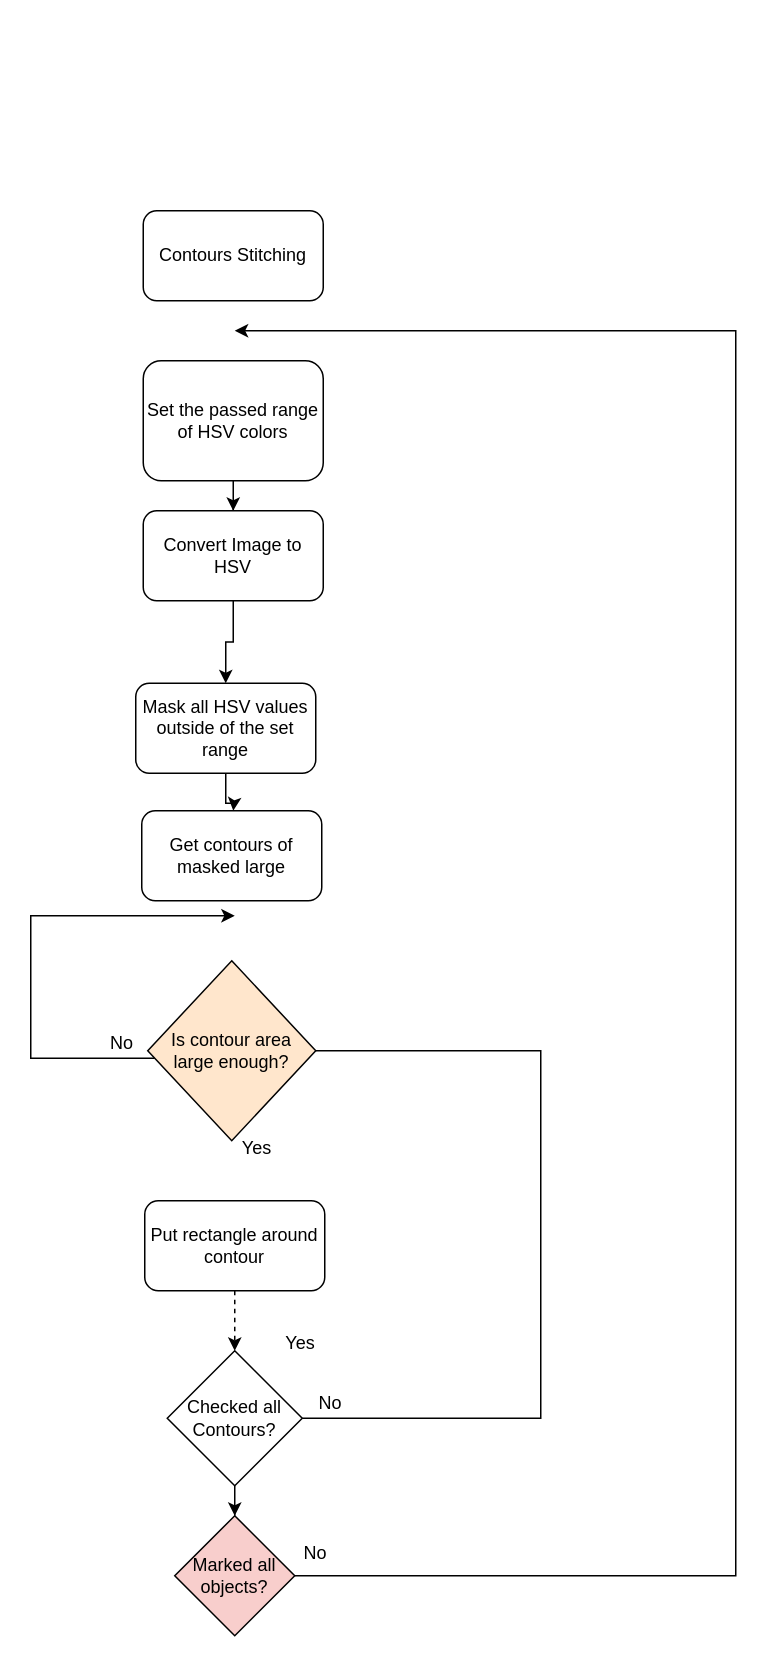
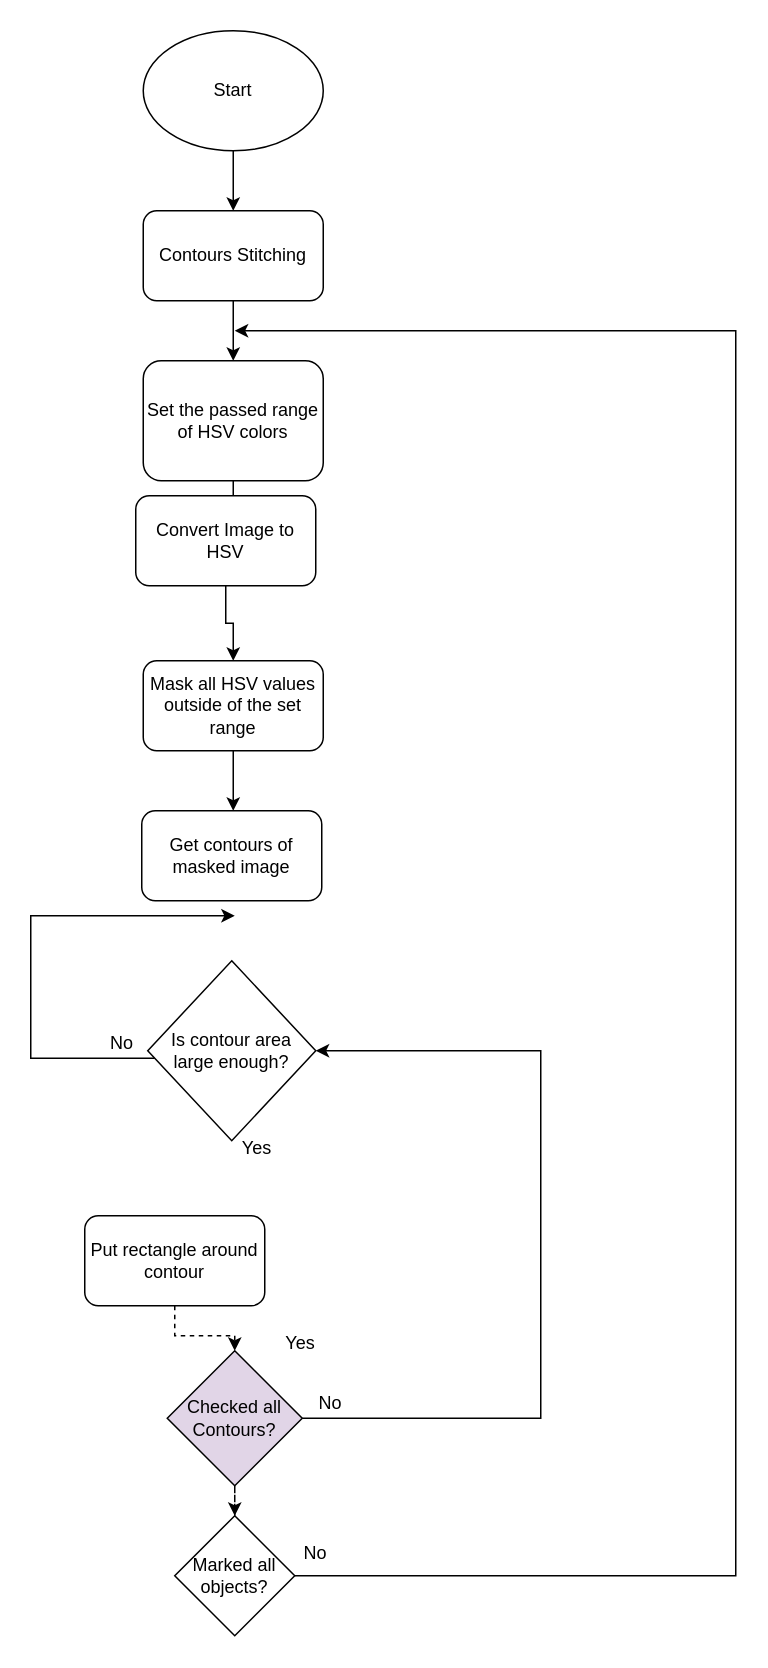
none -> (233, 91)
none -> (233, 176)
none -> (233, 326)
(233, 556) -> (226, 541)
(226, 728) -> (233, 706)
(232, 856) -> (232, 856)
(232, 1051) -> (232, 1051)
(322, 1051) -> (322, 1051)
(235, 1246) -> (175, 1261)
(235, 1418) -> (235, 1418)
(235, 1496) -> (235, 1496)
(235, 1576) -> (235, 1576)
